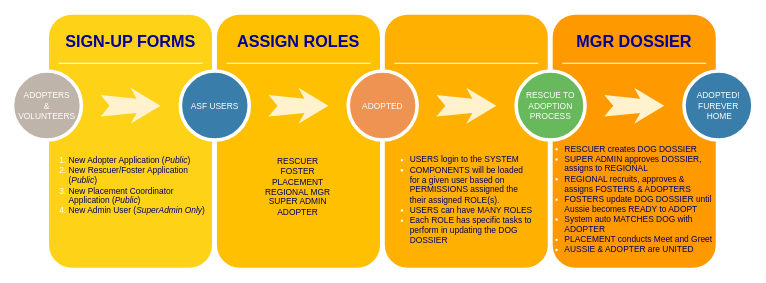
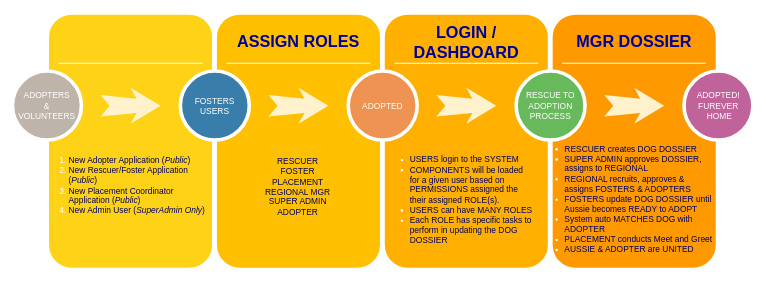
(131, 42) -> none
none -> (467, 42)
(215, 106) -> (215, 106)
(719, 106) -> (719, 106)
